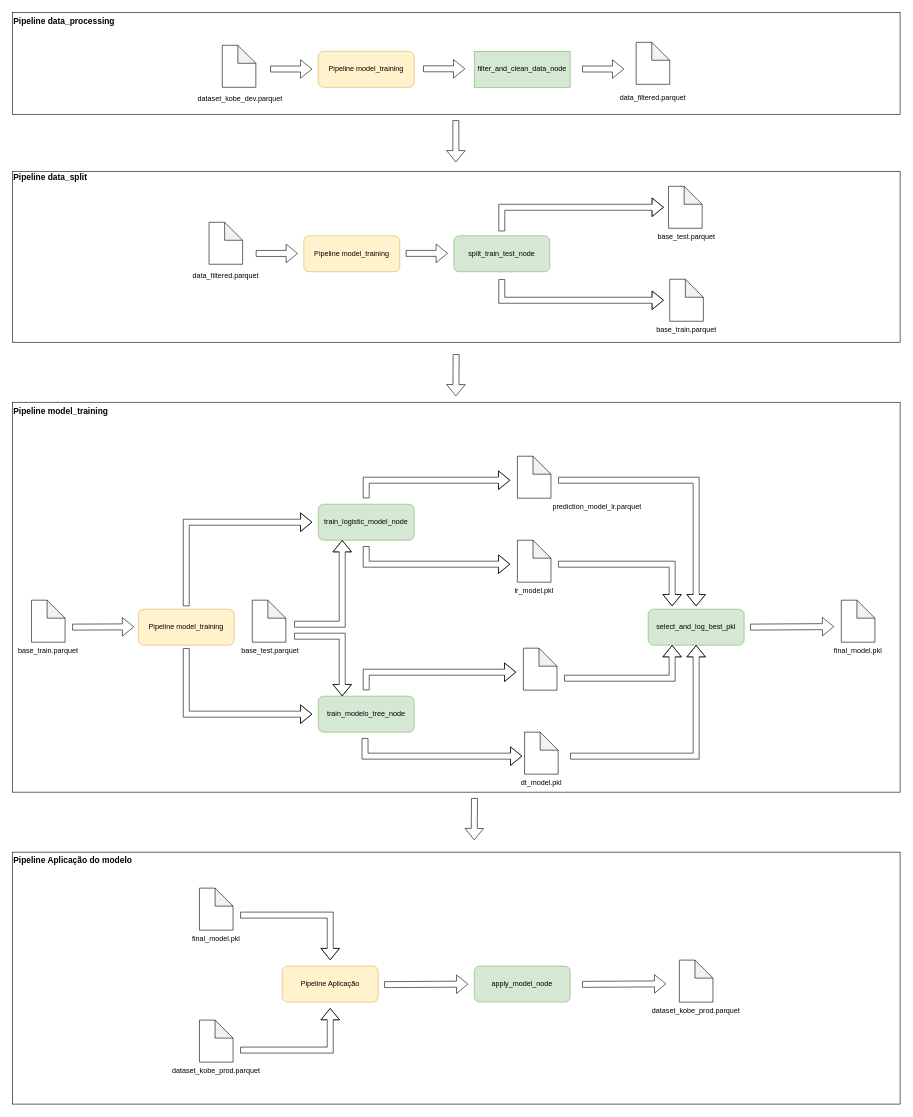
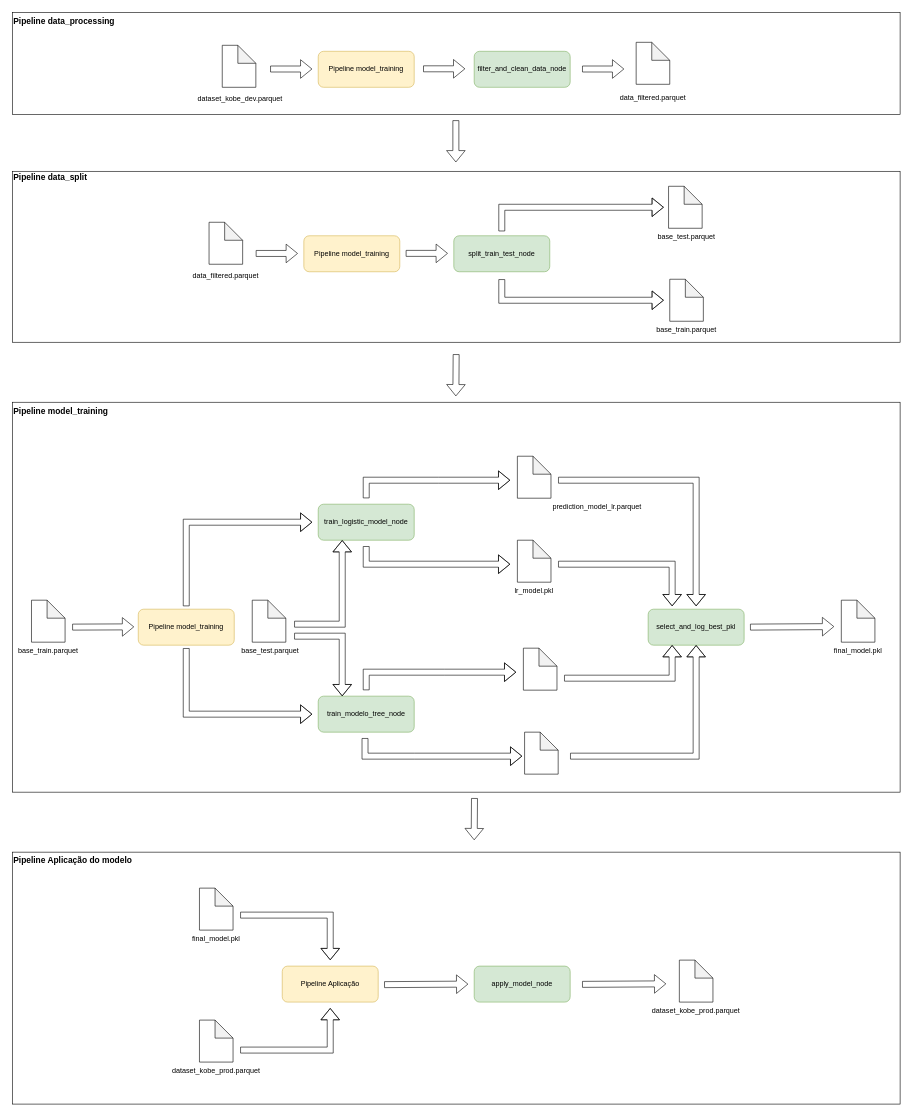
(522, 69) -> (522, 69)
(542, 783) -> none
